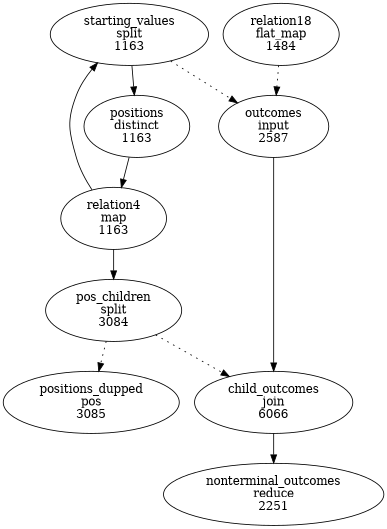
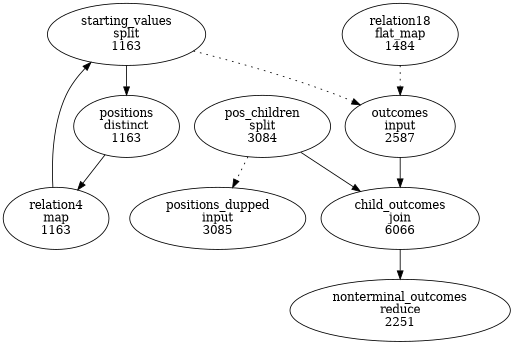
(114, 260) -> none
(189, 354) -> (327, 170)
(91, 402) -> (218, 218)
